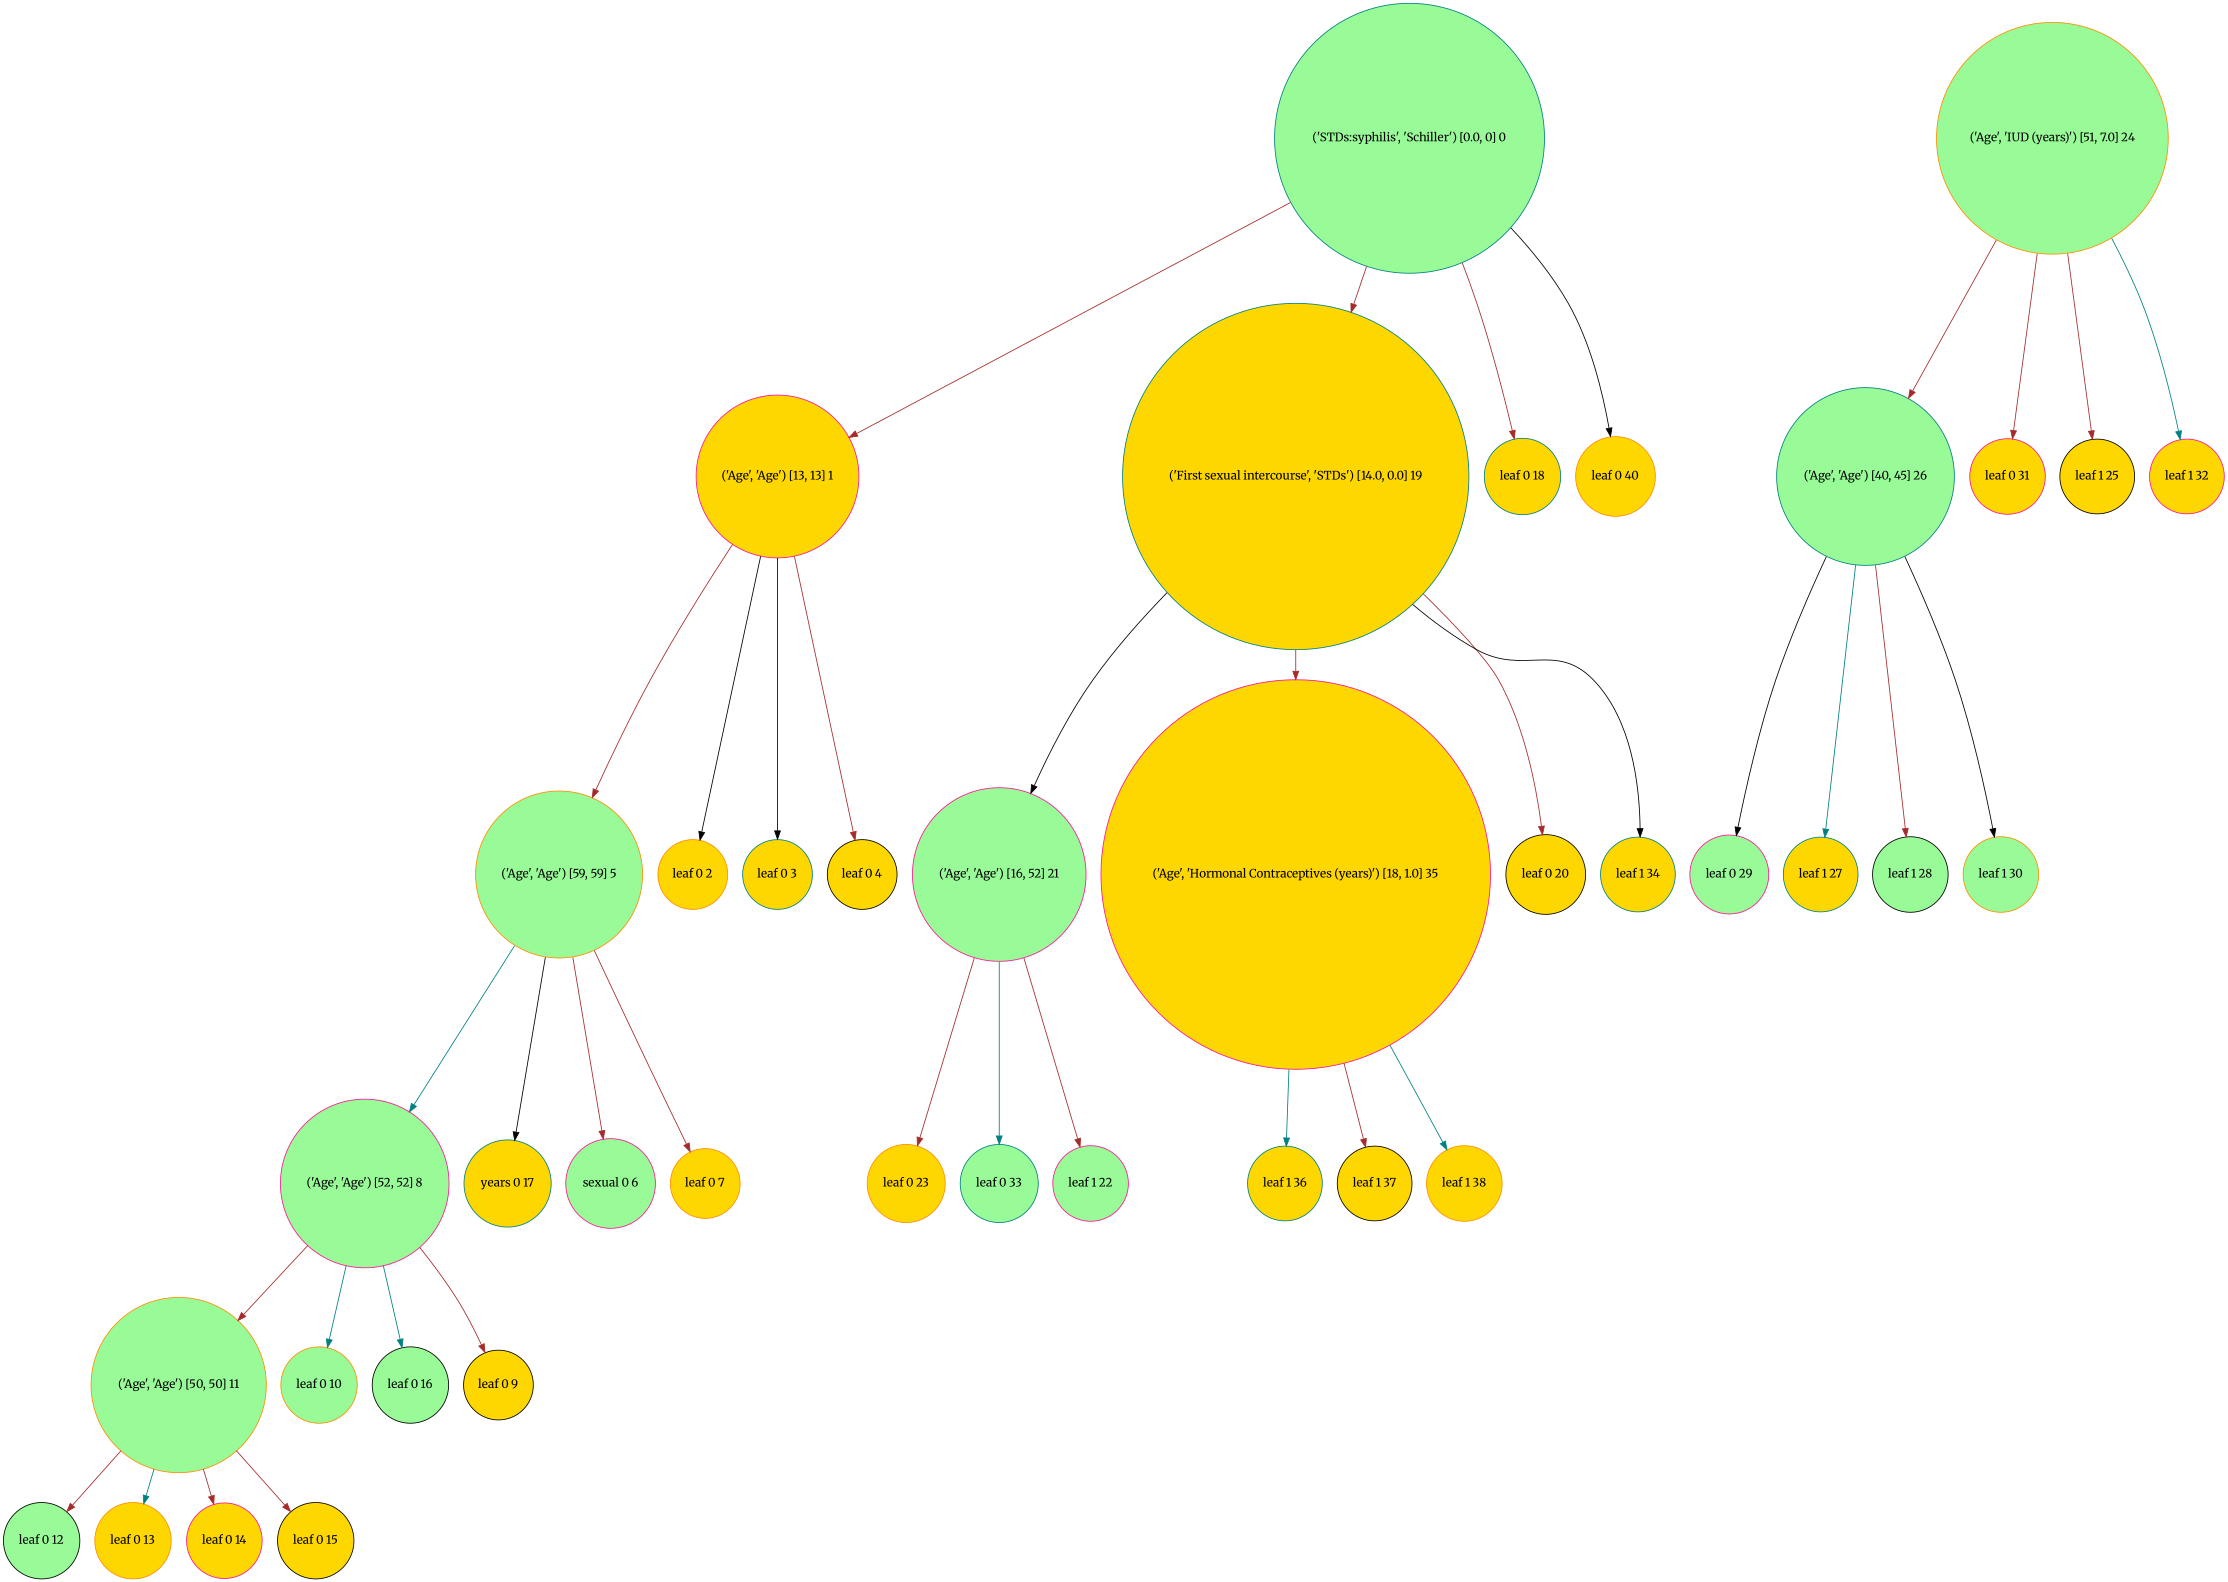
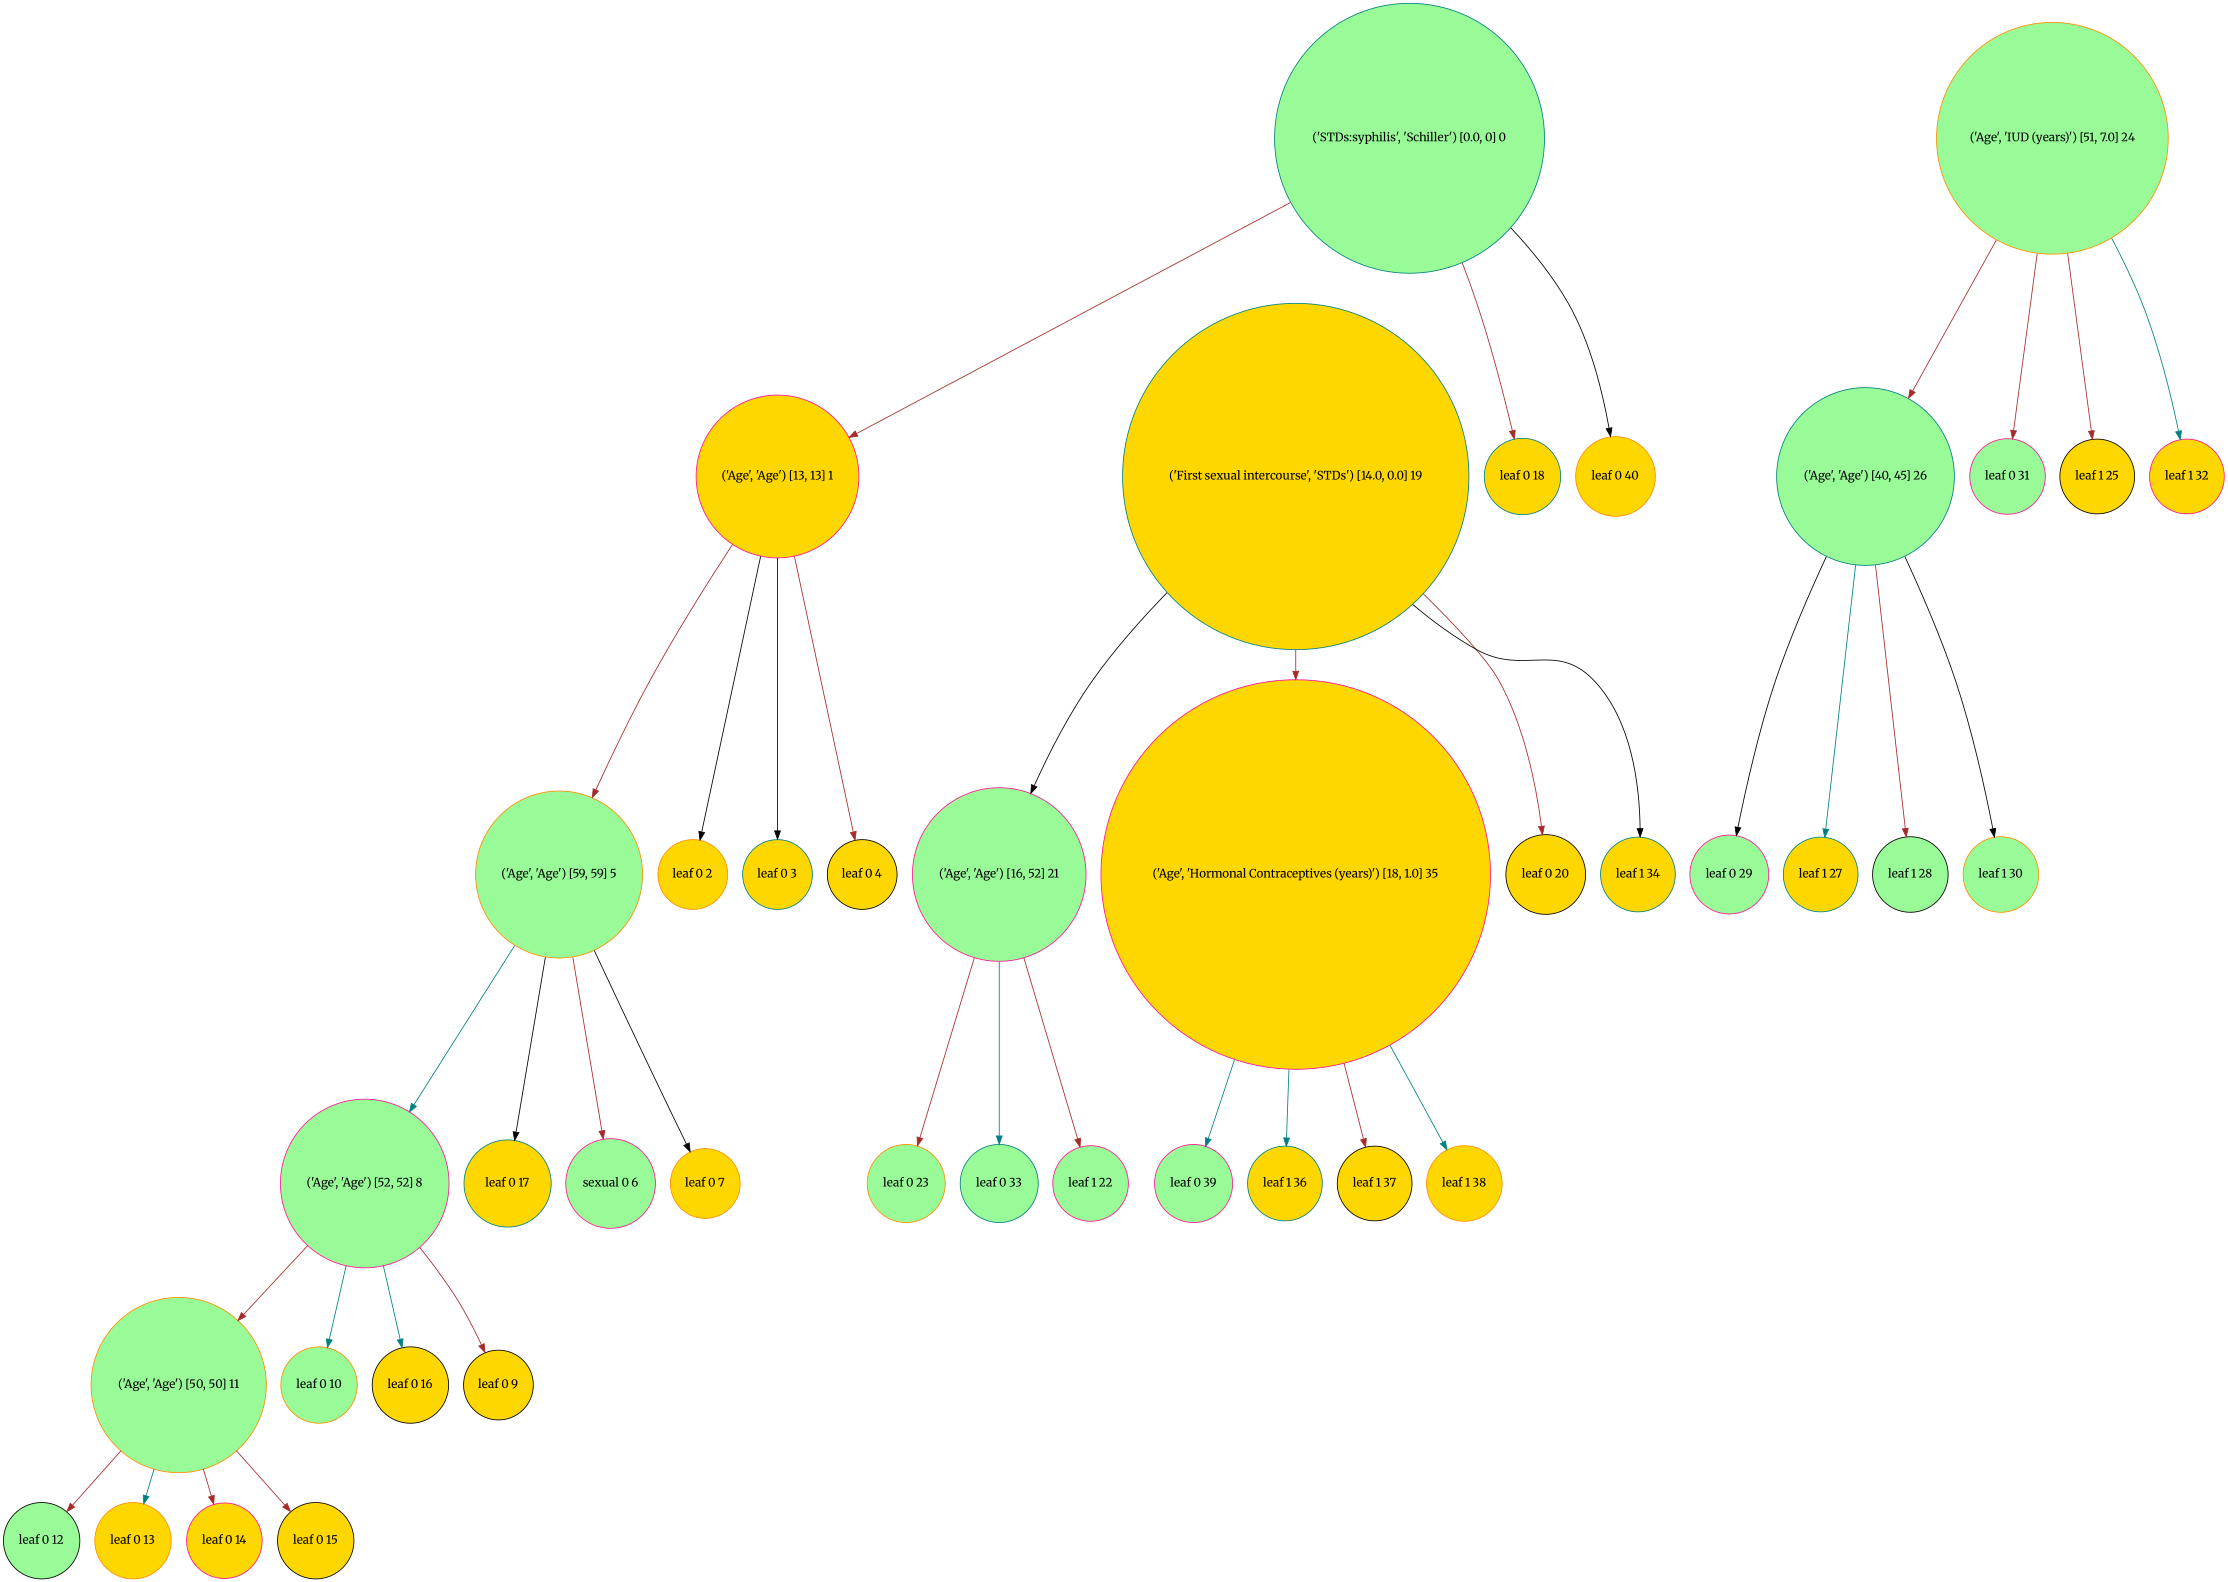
(1360, 285) -> none
(2008, 476) -> (2008, 476)
(640, 1048) -> (640, 1048)
(508, 1183) -> (508, 1183)
(906, 1183) -> (906, 1183)
none -> (1194, 1183)
(410, 1385) -> (410, 1385)
